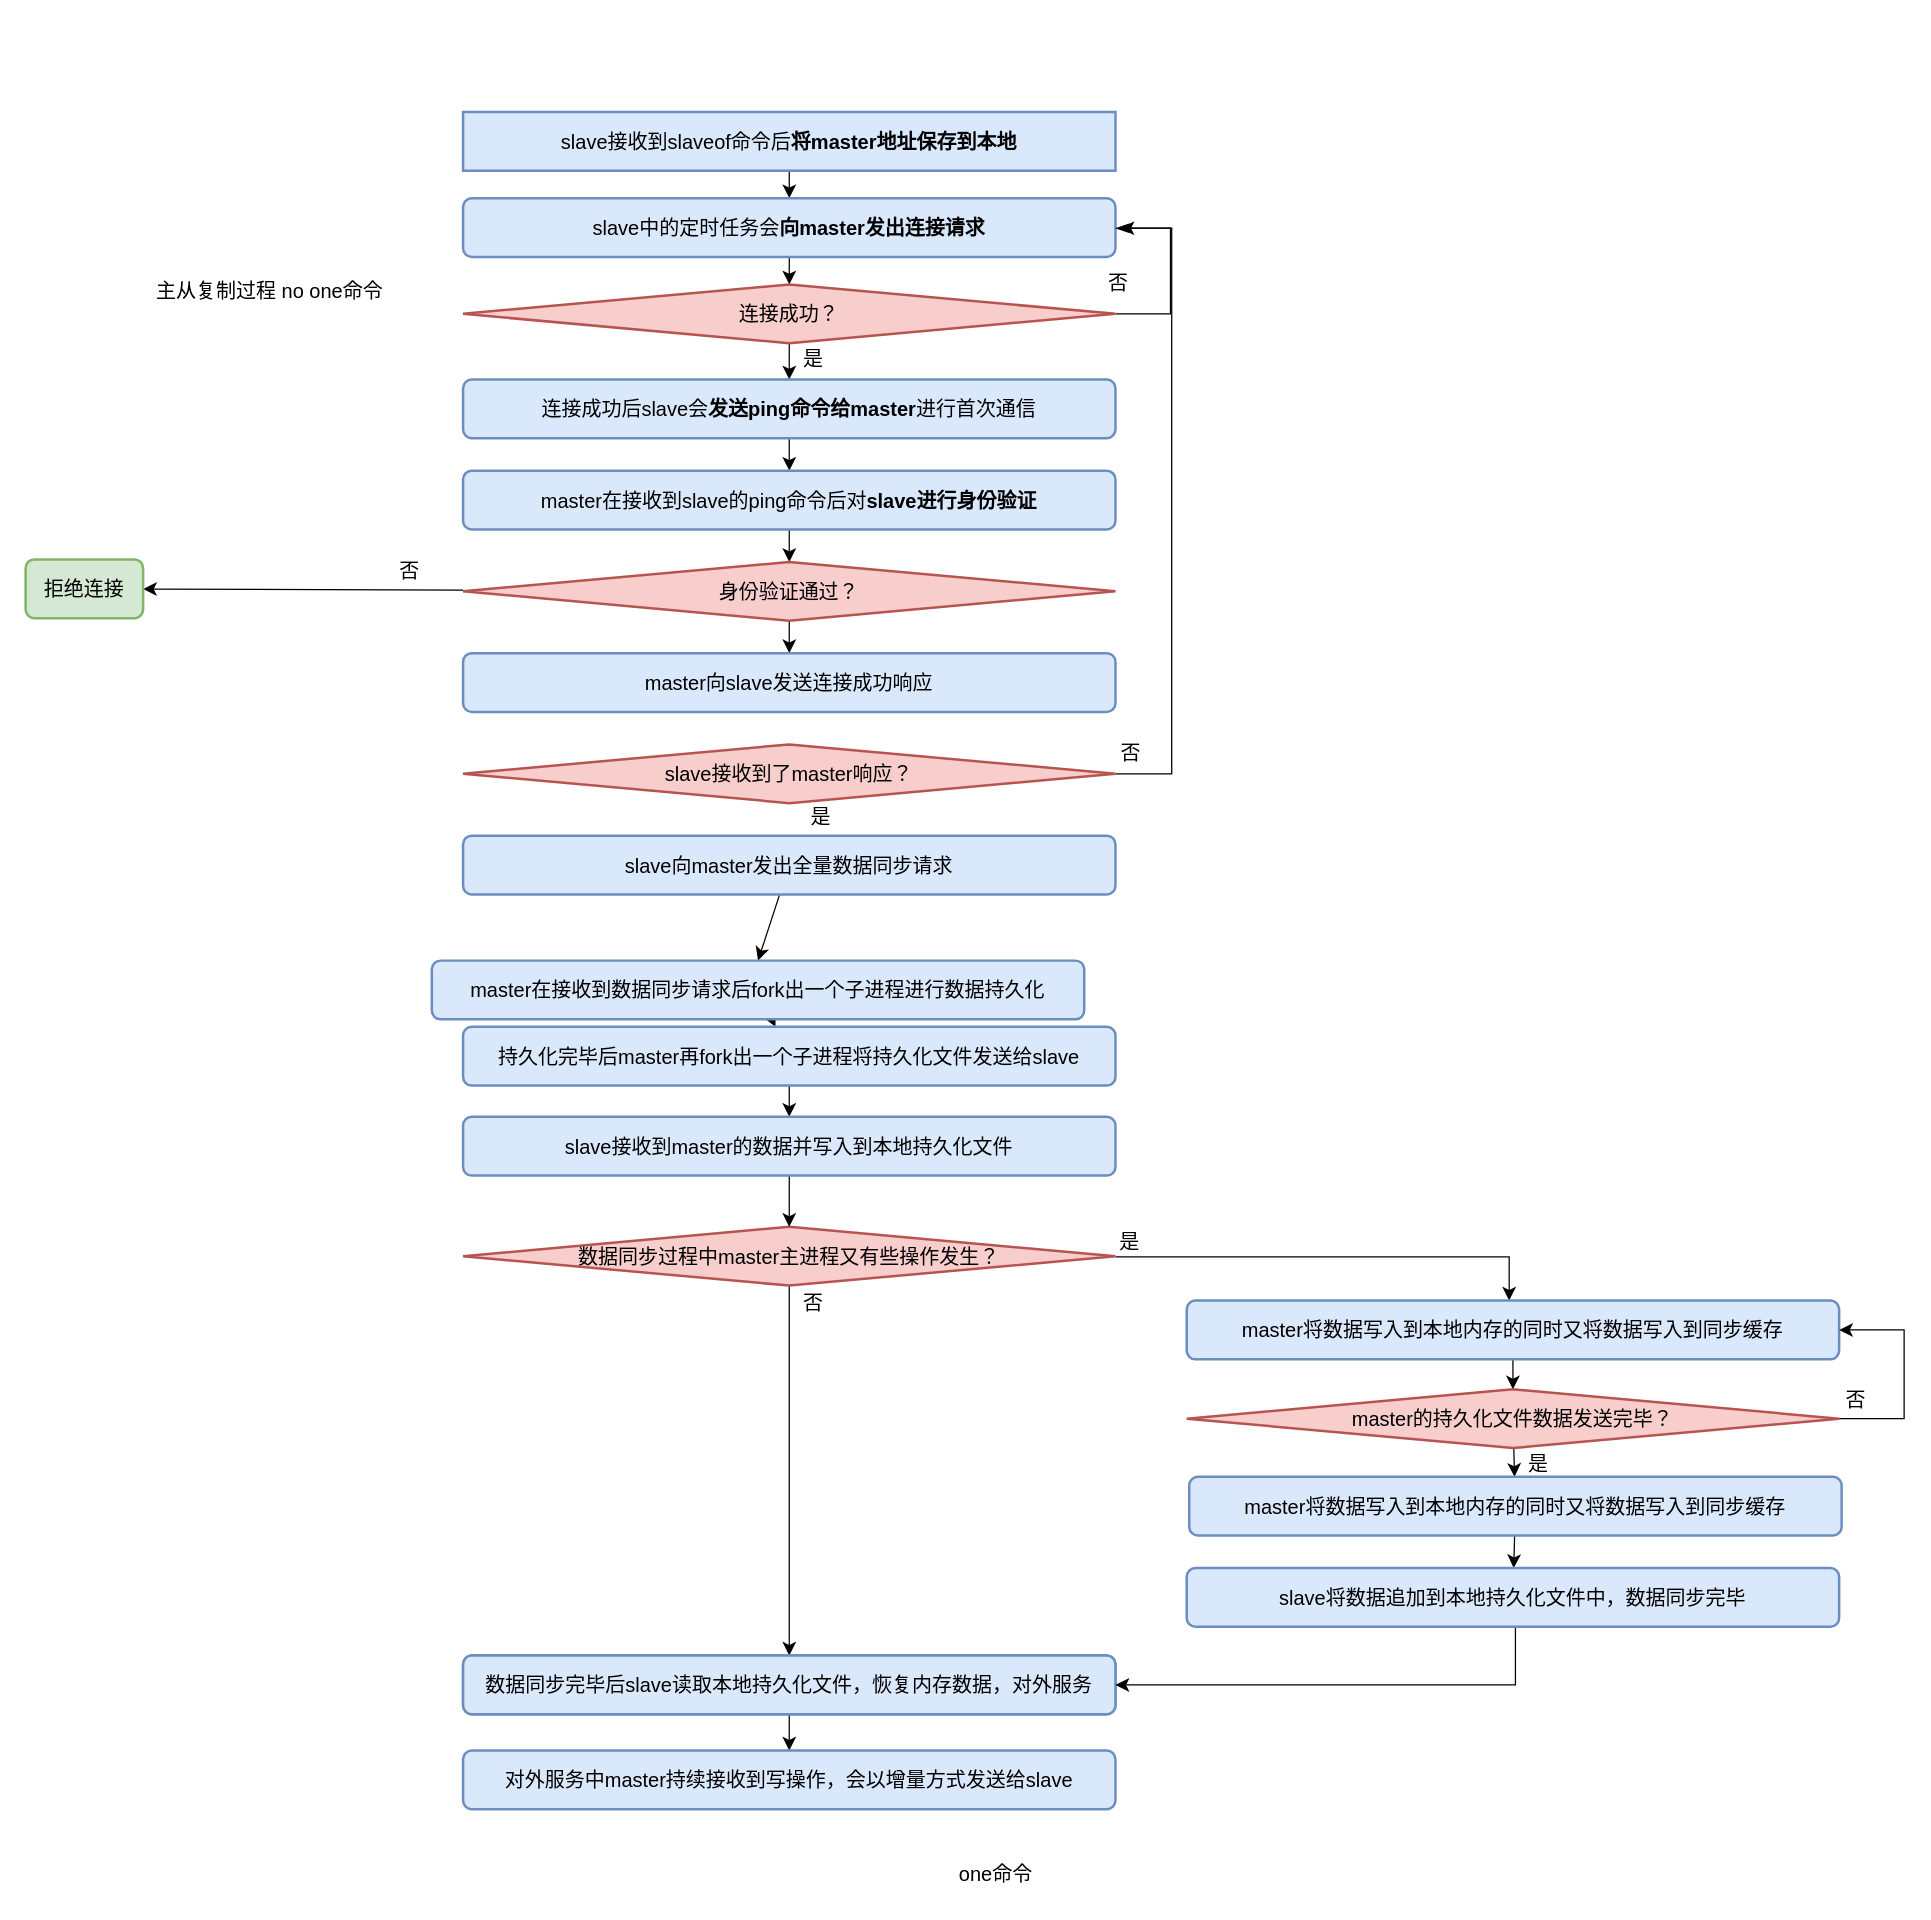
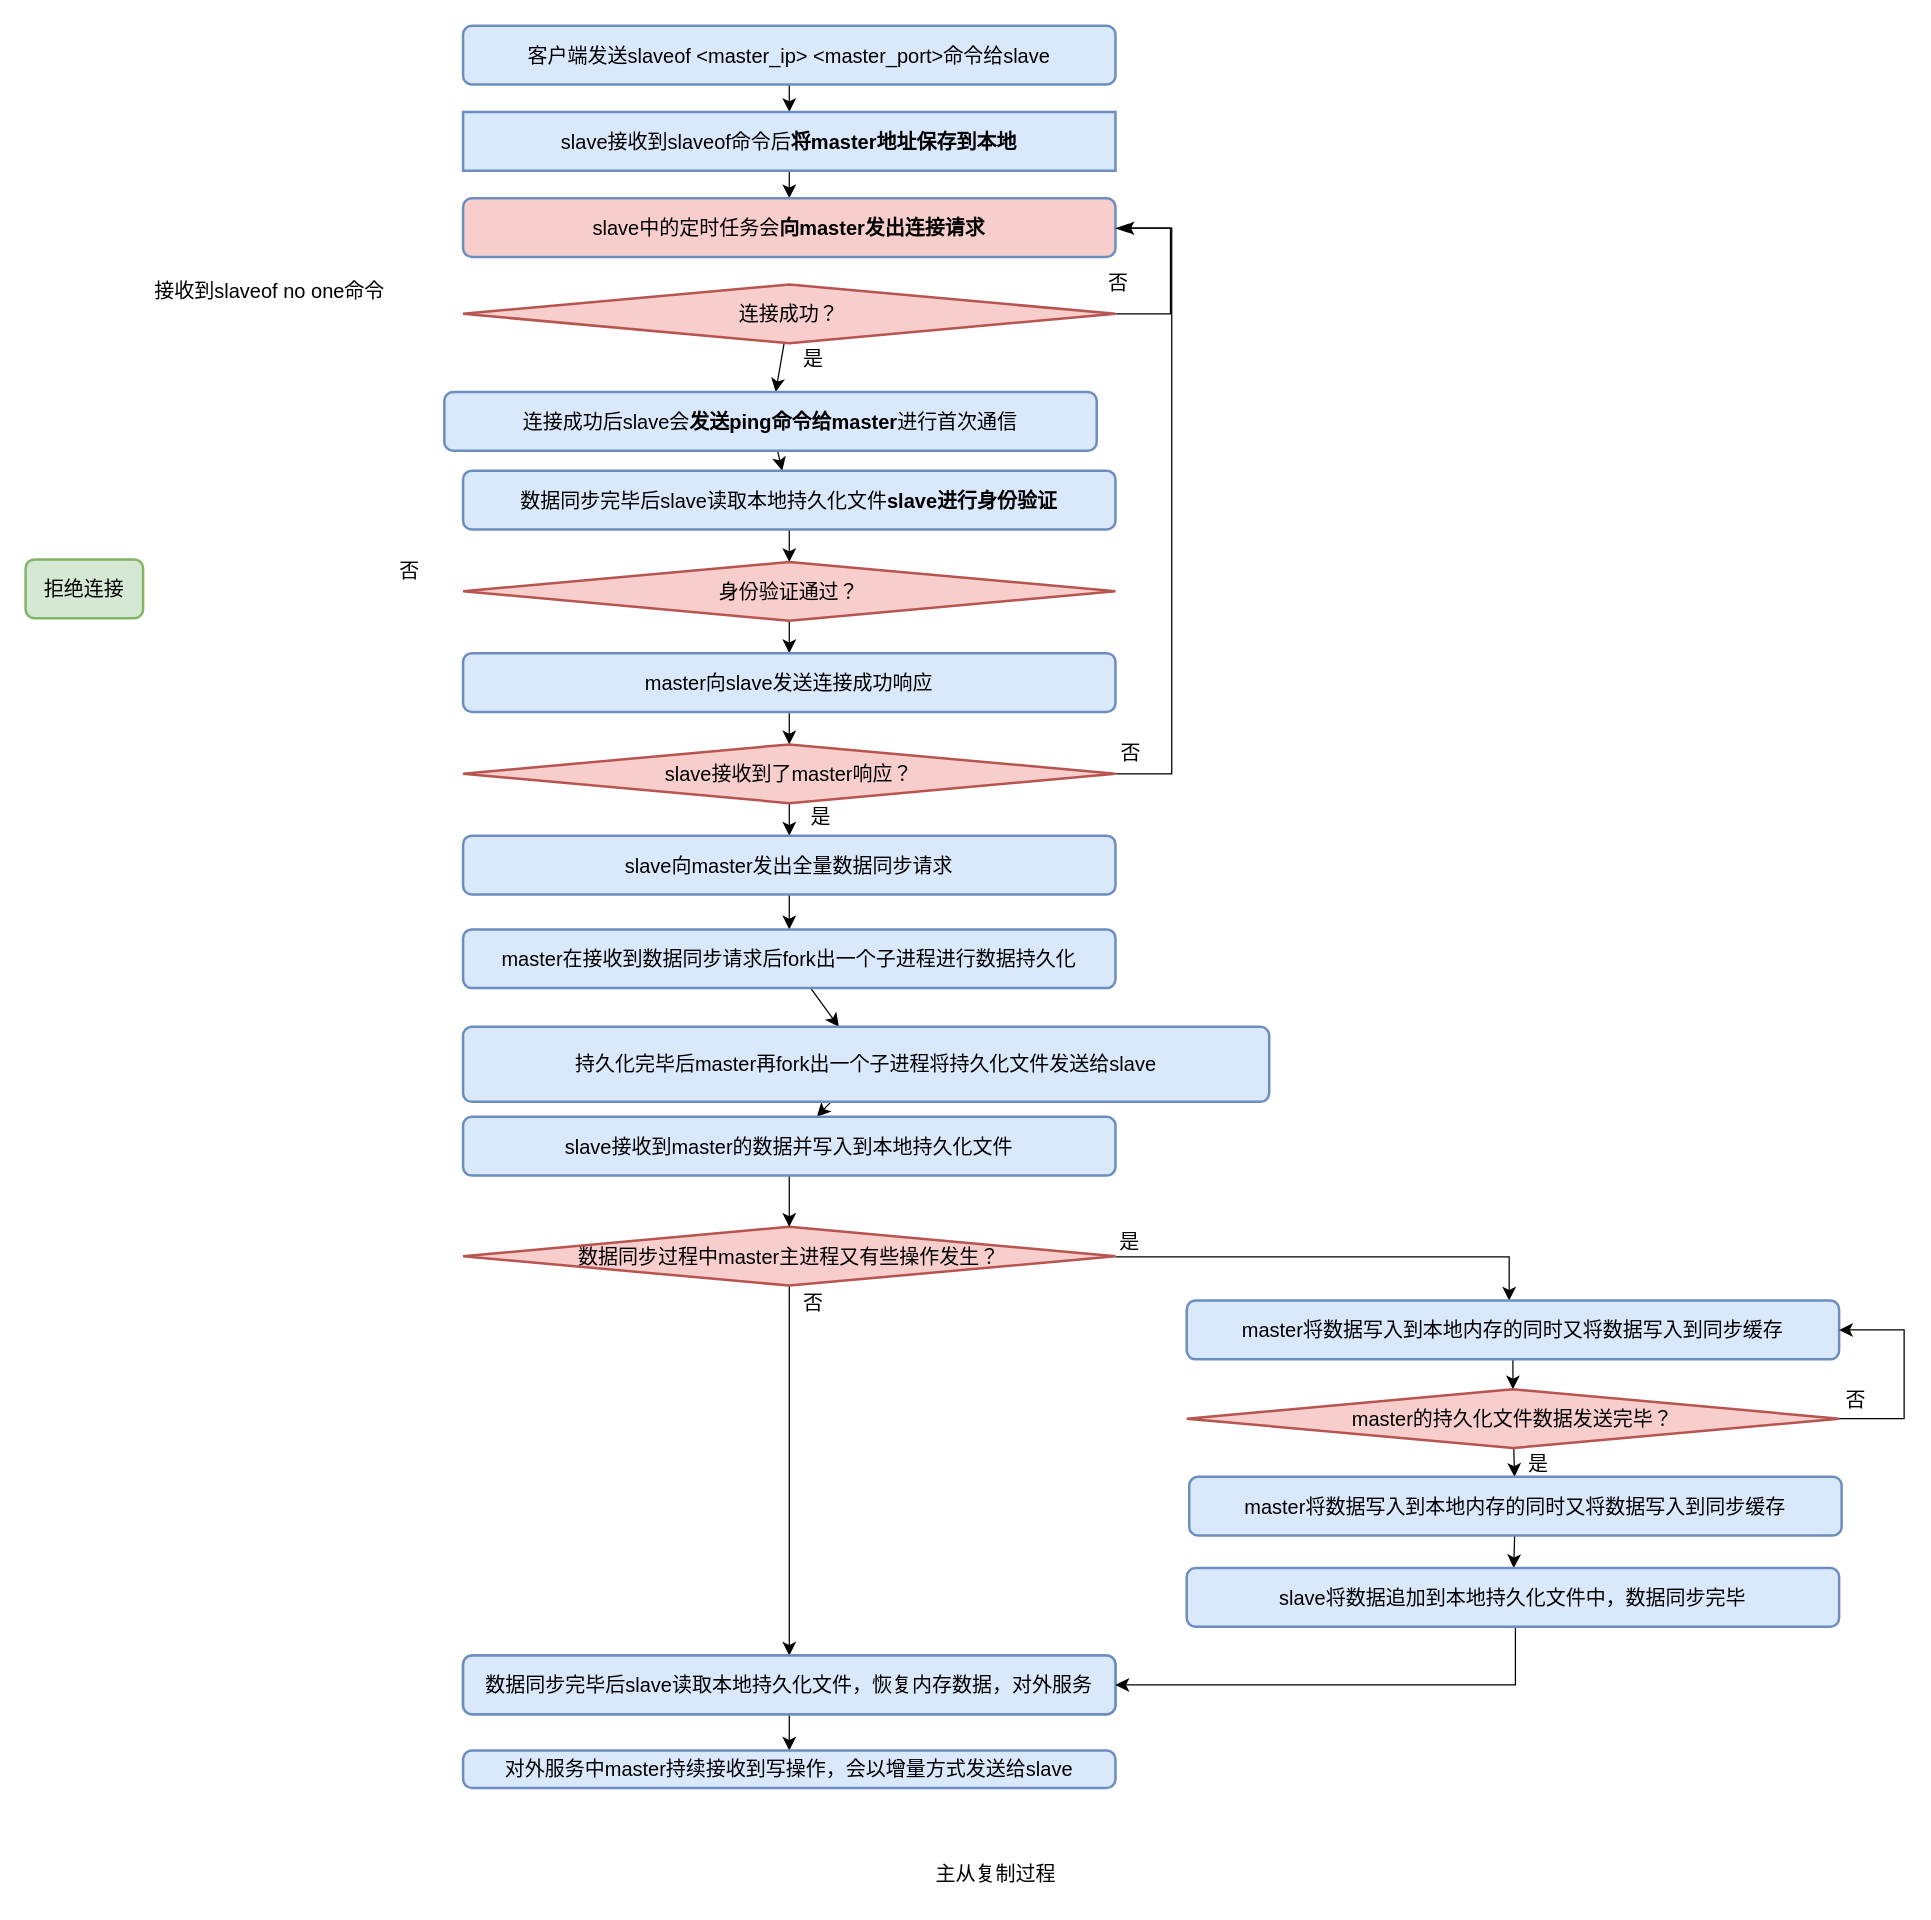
none -> (789, 55)
none -> (789, 93)
(789, 228) -> (789, 228)
(789, 266) -> none
(270, 291) -> (270, 291)
(789, 409) -> (771, 421)
(789, 501) -> (789, 501)
(308, 590) -> none
none -> (789, 723)
none -> (789, 814)
(758, 990) -> (789, 959)
(789, 1056) -> (866, 1064)
(789, 1780) -> (789, 1769)
(996, 1874) -> (996, 1874)
